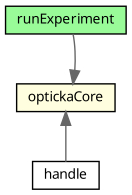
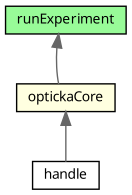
(75, 52) -> (57, 66)
